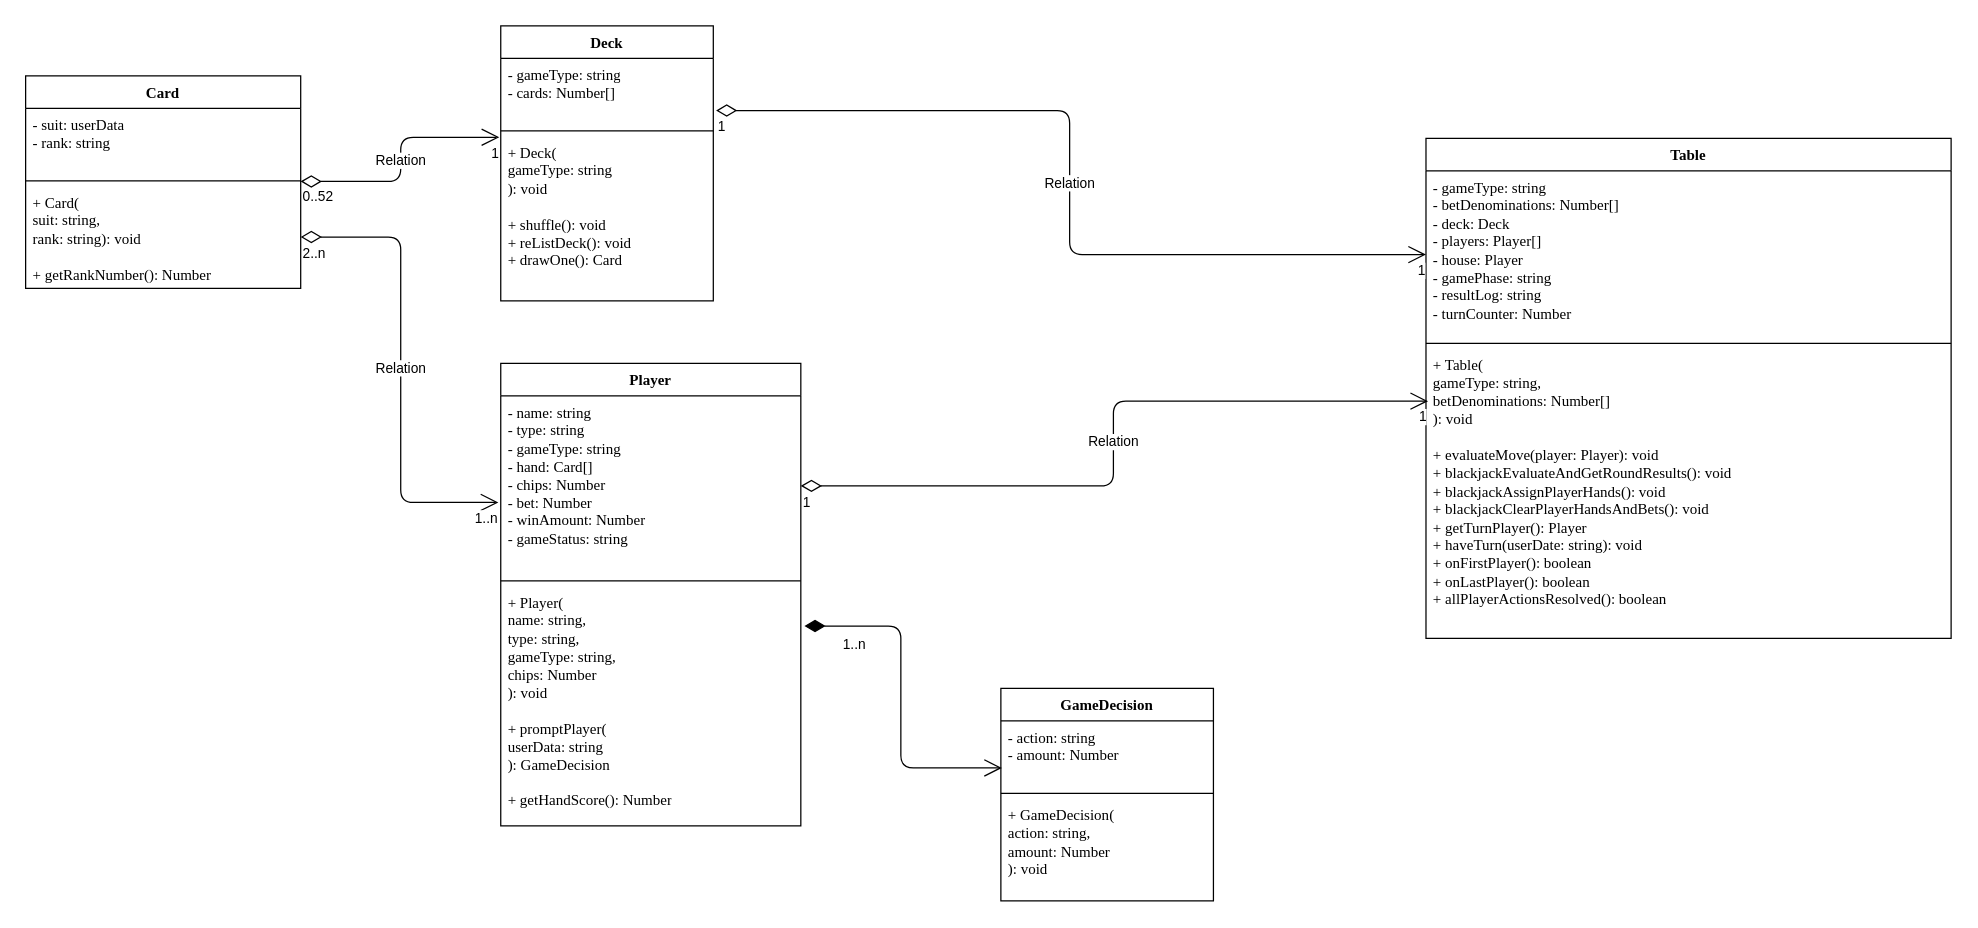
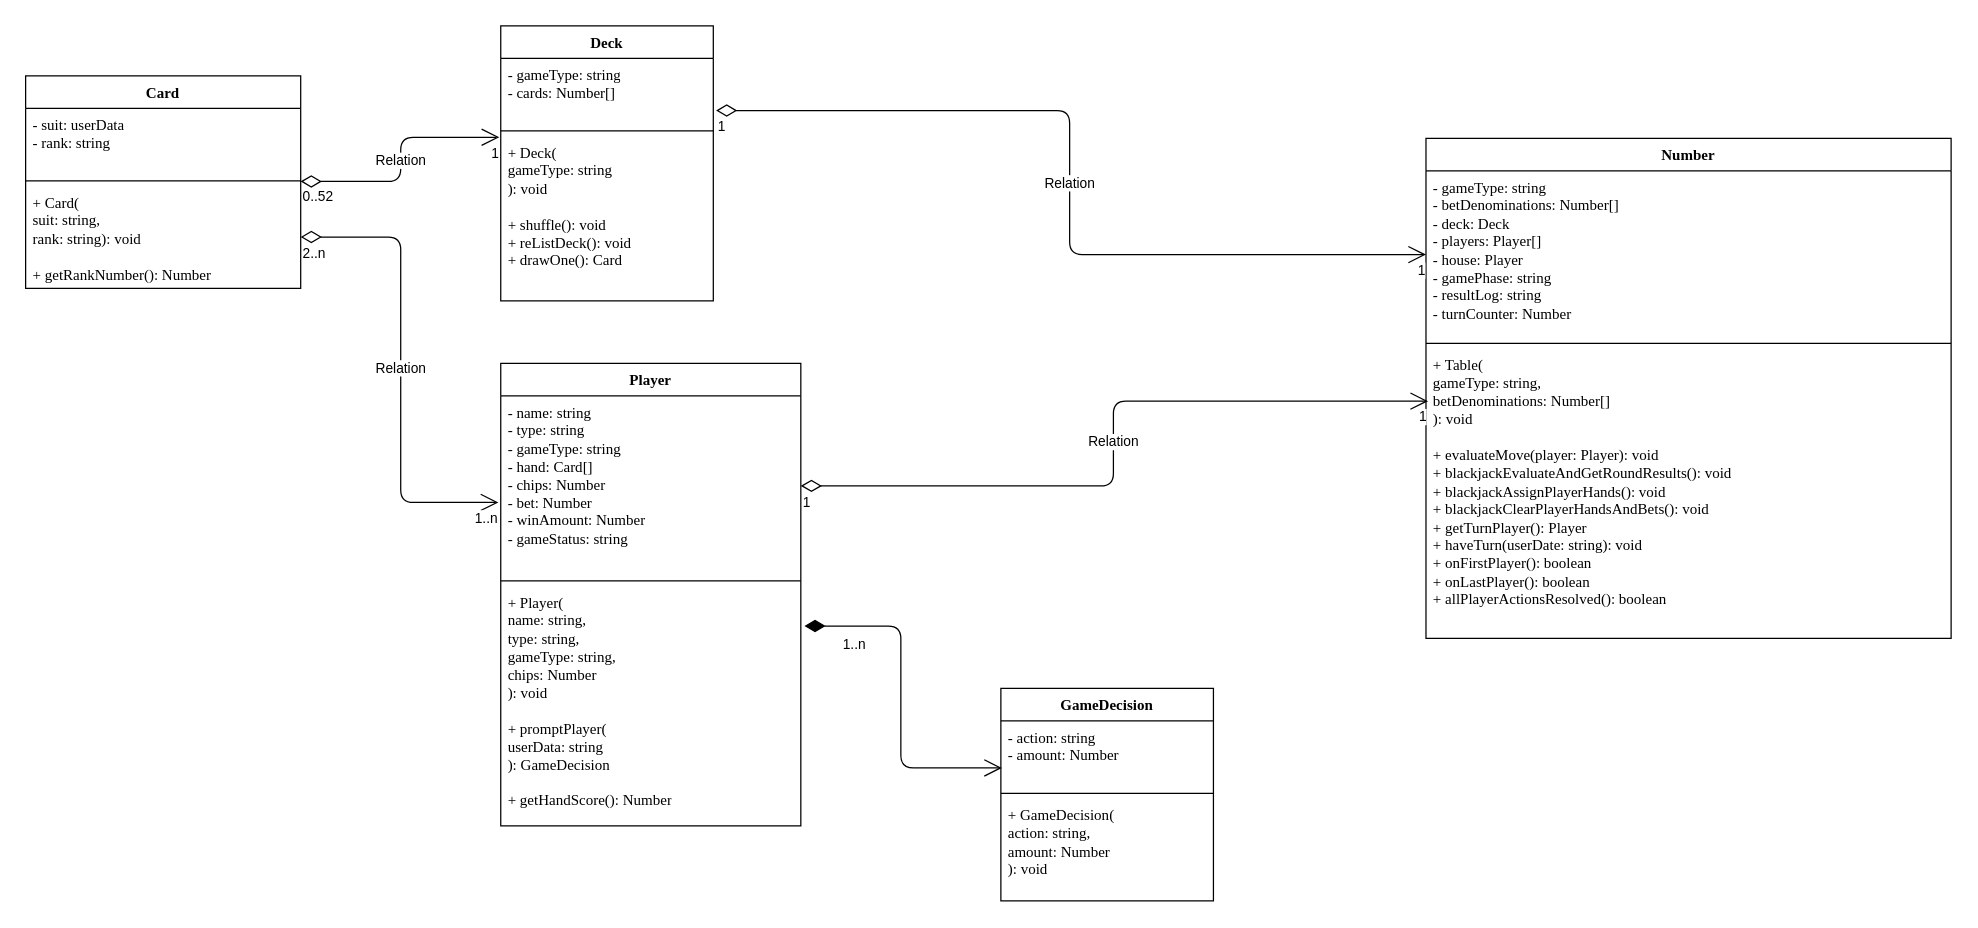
(1688, 156) -> (1688, 156)
